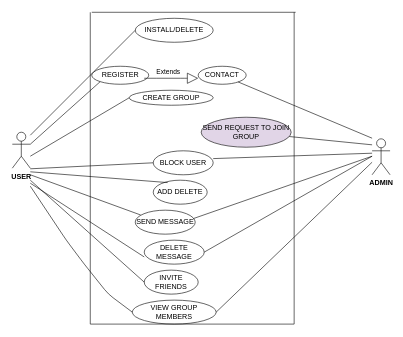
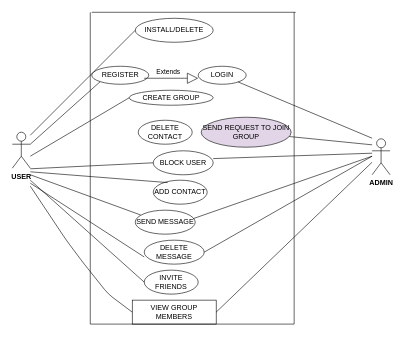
(222, 75) -> (222, 75)
none -> (165, 132)
(180, 192) -> (180, 192)
(174, 312) -> (174, 312)
